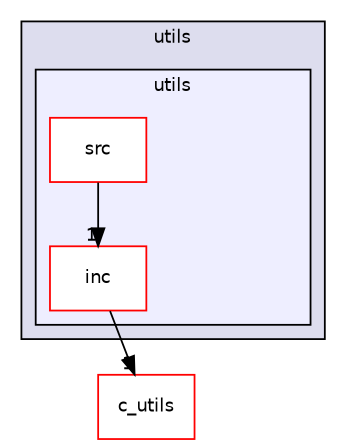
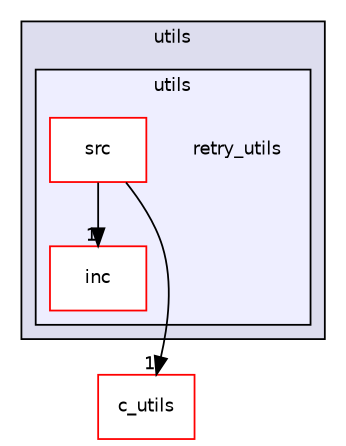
none -> (237, 150)
(119, 334) -> (167, 265)
